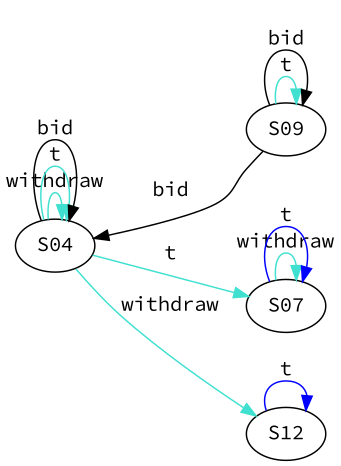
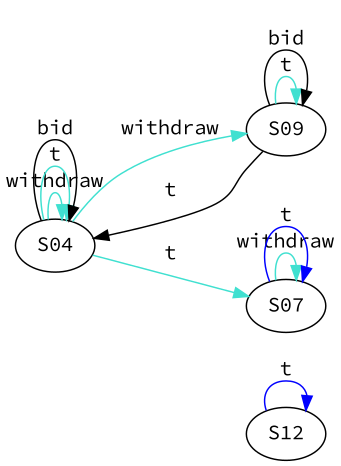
(171, 190) -> (171, 190)
(155, 344) -> (143, 162)
